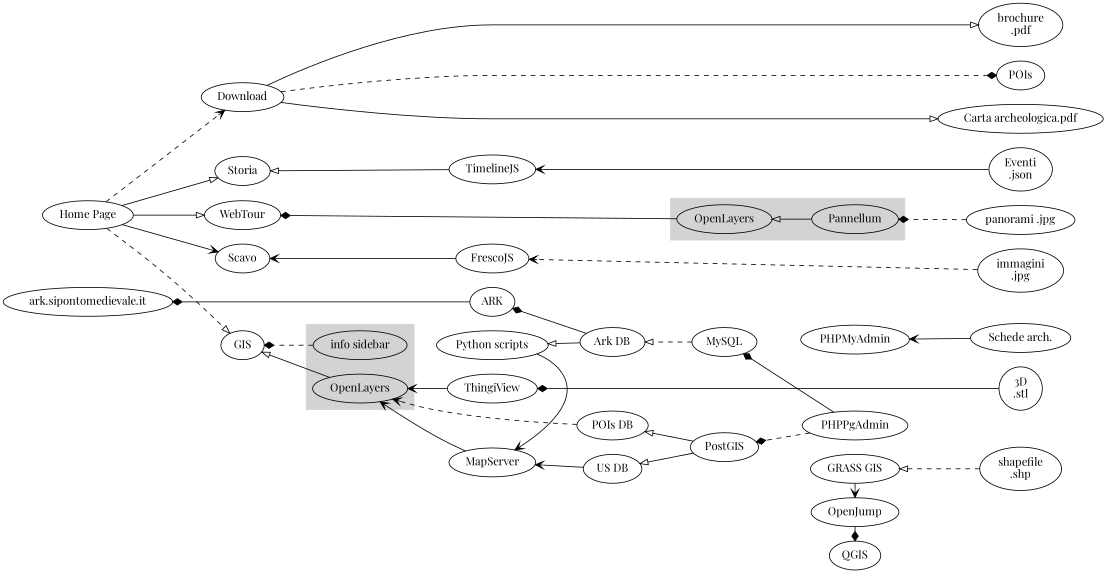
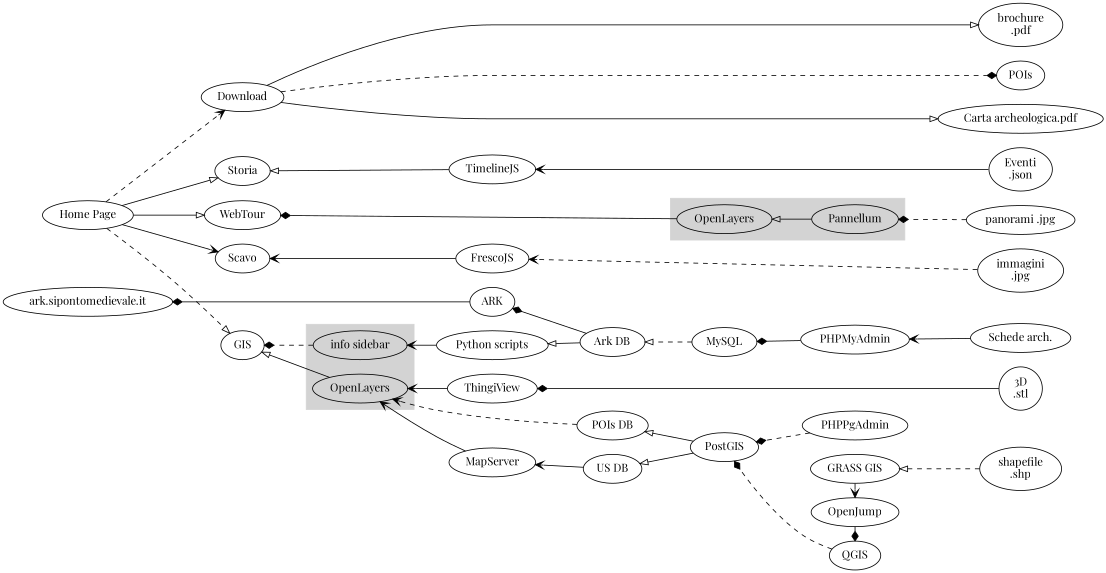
(789, 383) -> (784, 341)
(564, 402) -> (426, 345)
none -> (780, 516)
